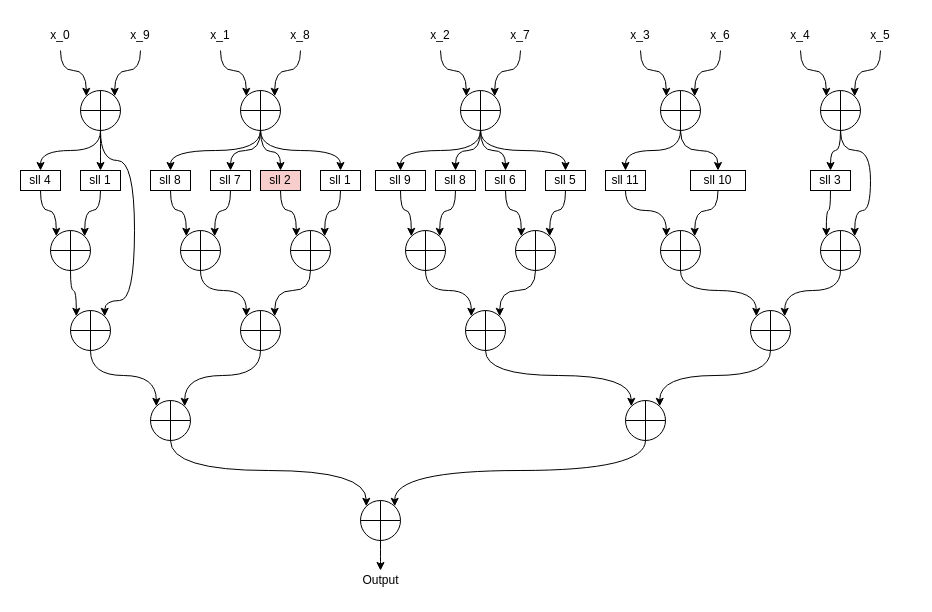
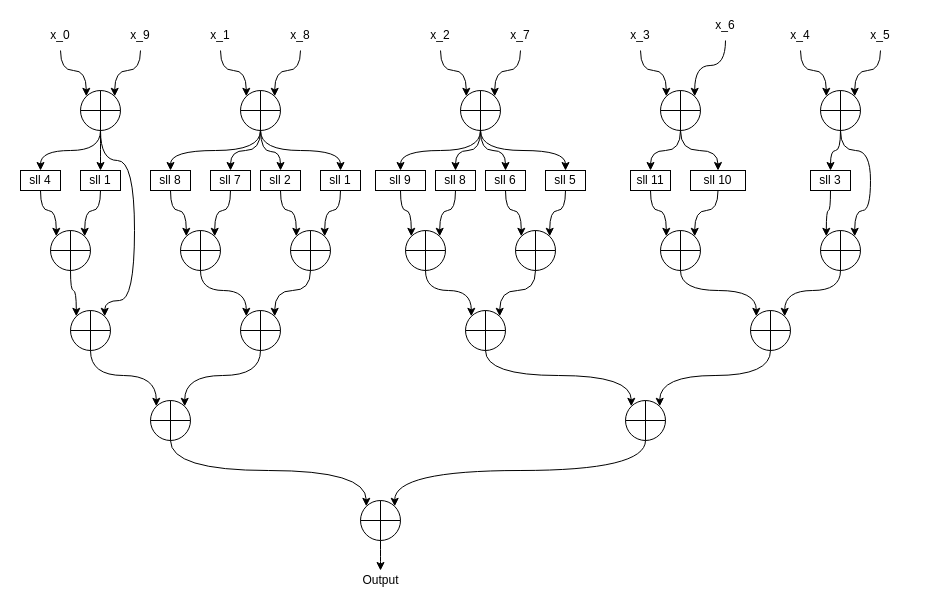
(721, 36) -> (726, 26)
(281, 181) -> (281, 181)
(626, 181) -> (651, 181)
